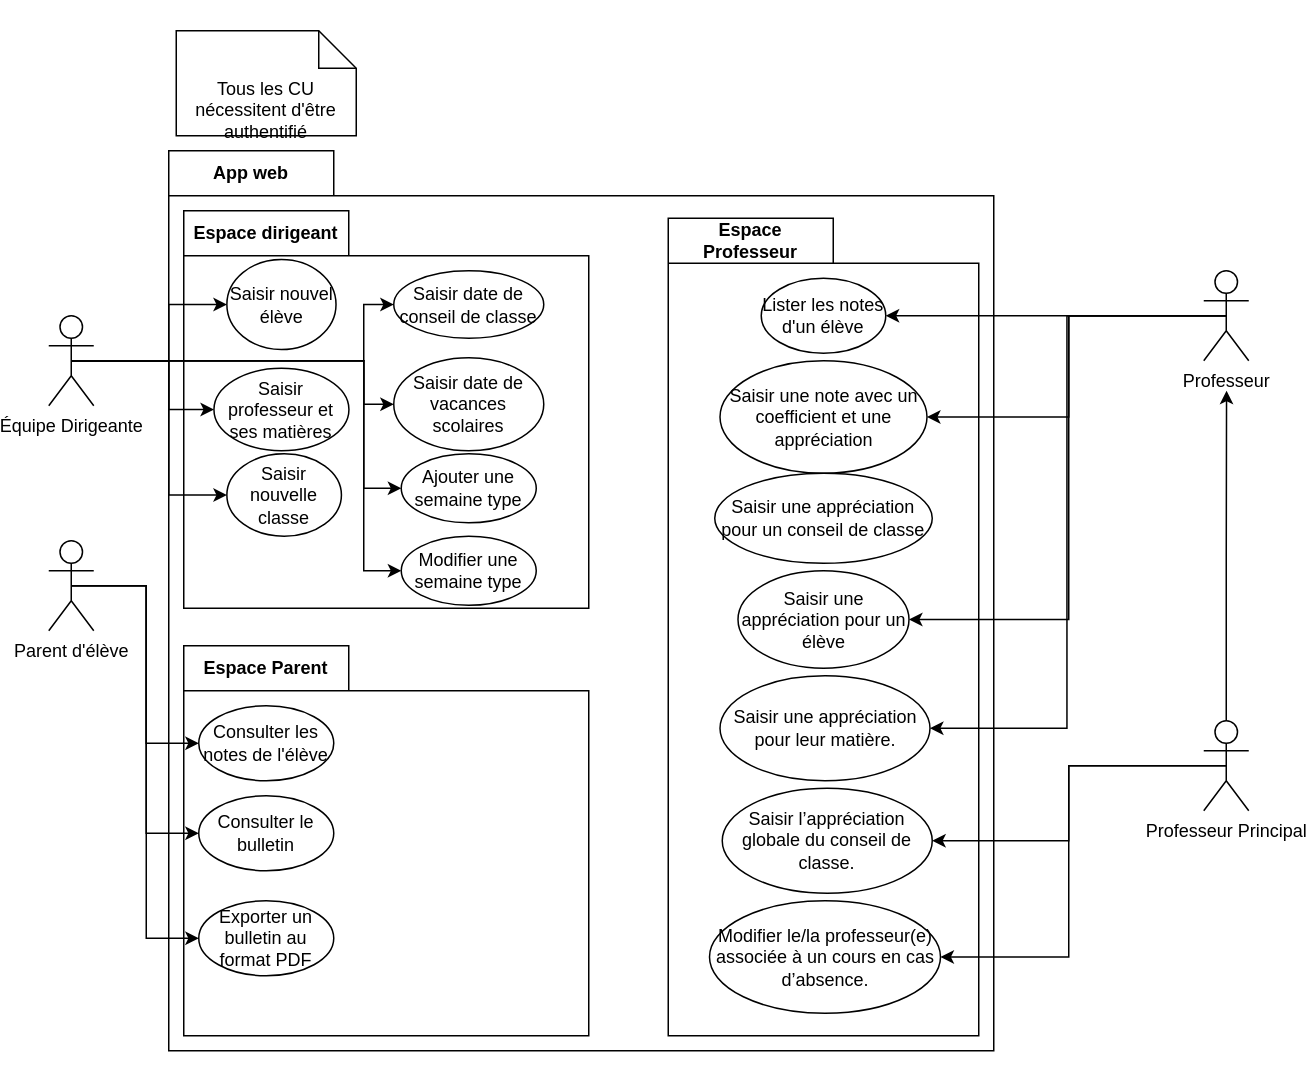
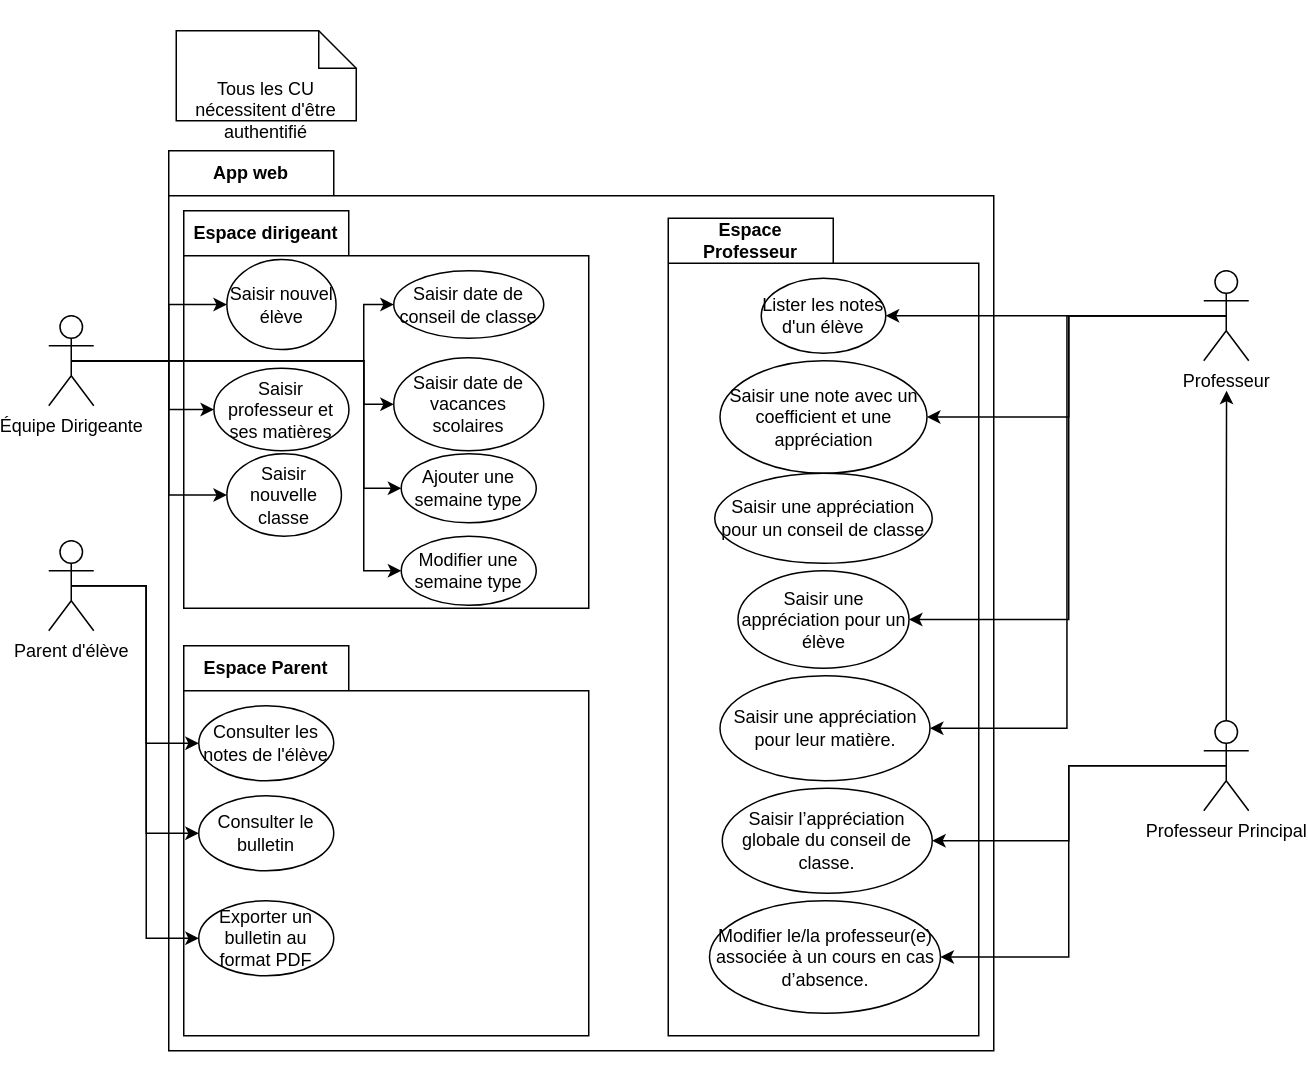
(266, 83) -> (266, 76)
